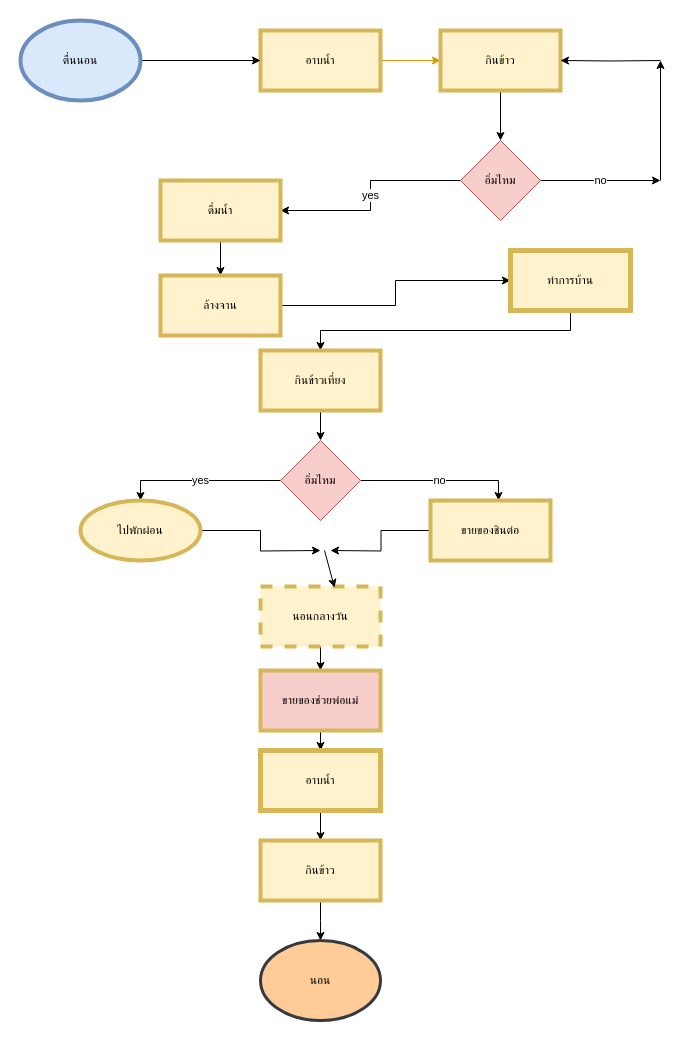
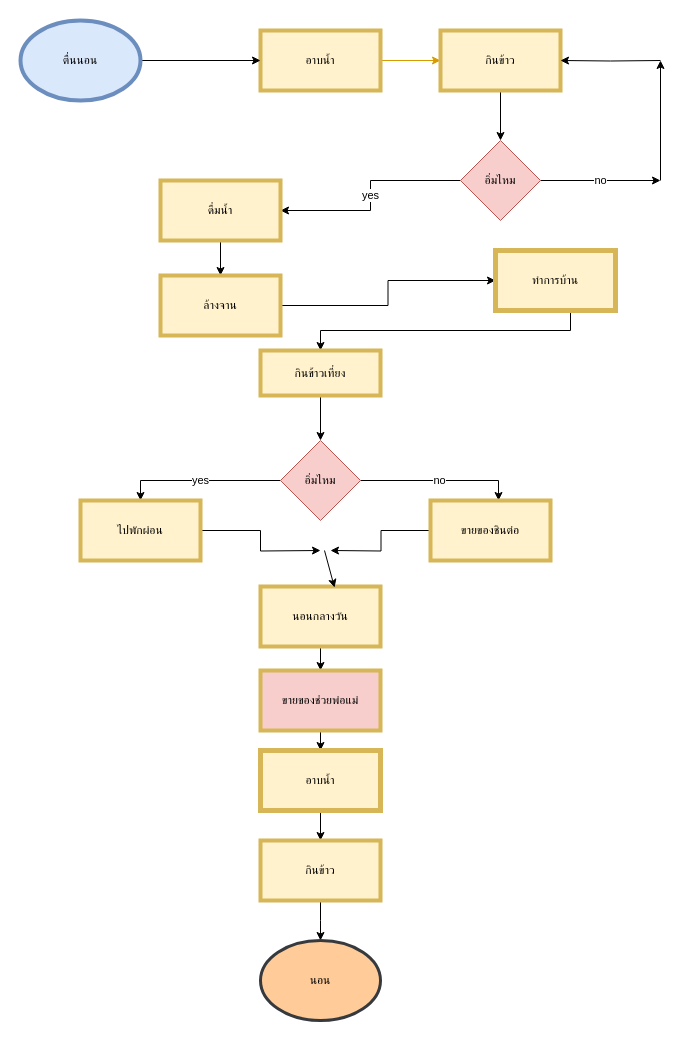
(571, 281) -> (556, 281)
(321, 381) -> (321, 373)
(141, 531) -> (141, 531)
(321, 617) -> (321, 617)
